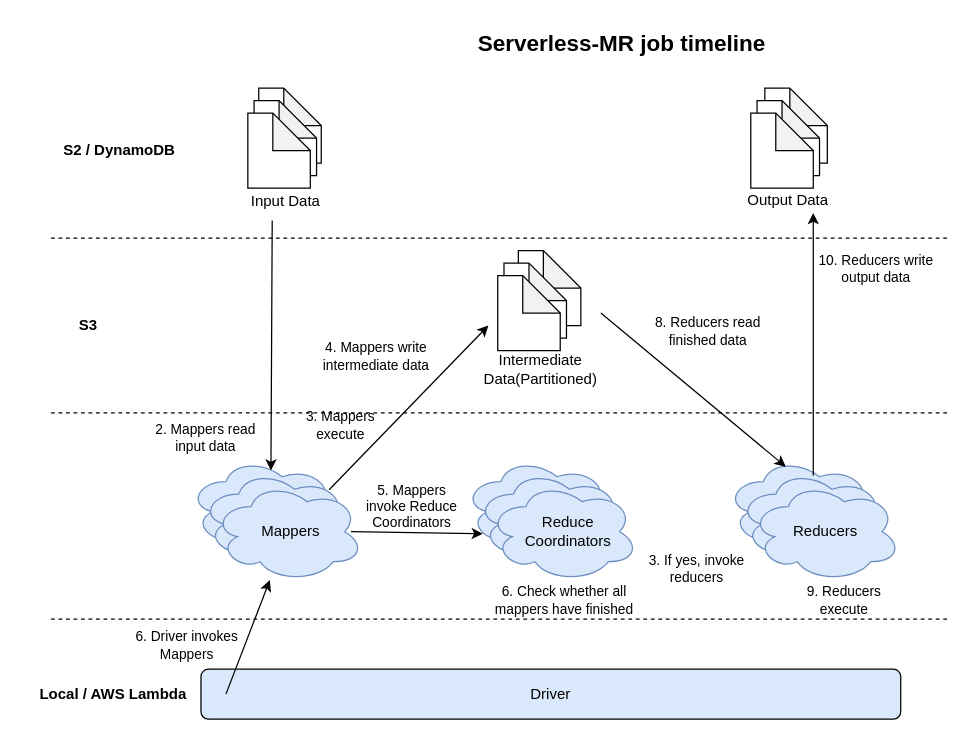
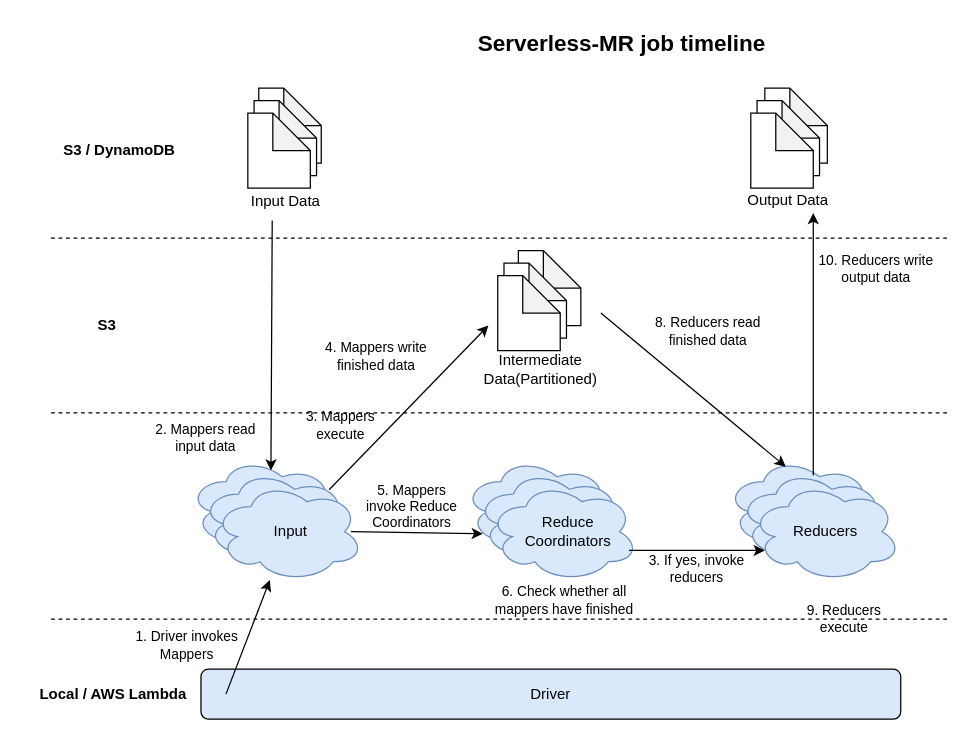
(119, 151) -> (119, 151)
(88, 326) -> (107, 326)
(376, 357) -> (376, 357)
(291, 532) -> (291, 532)
none -> (692, 551)
(844, 601) -> (844, 619)
(187, 646) -> (187, 646)
